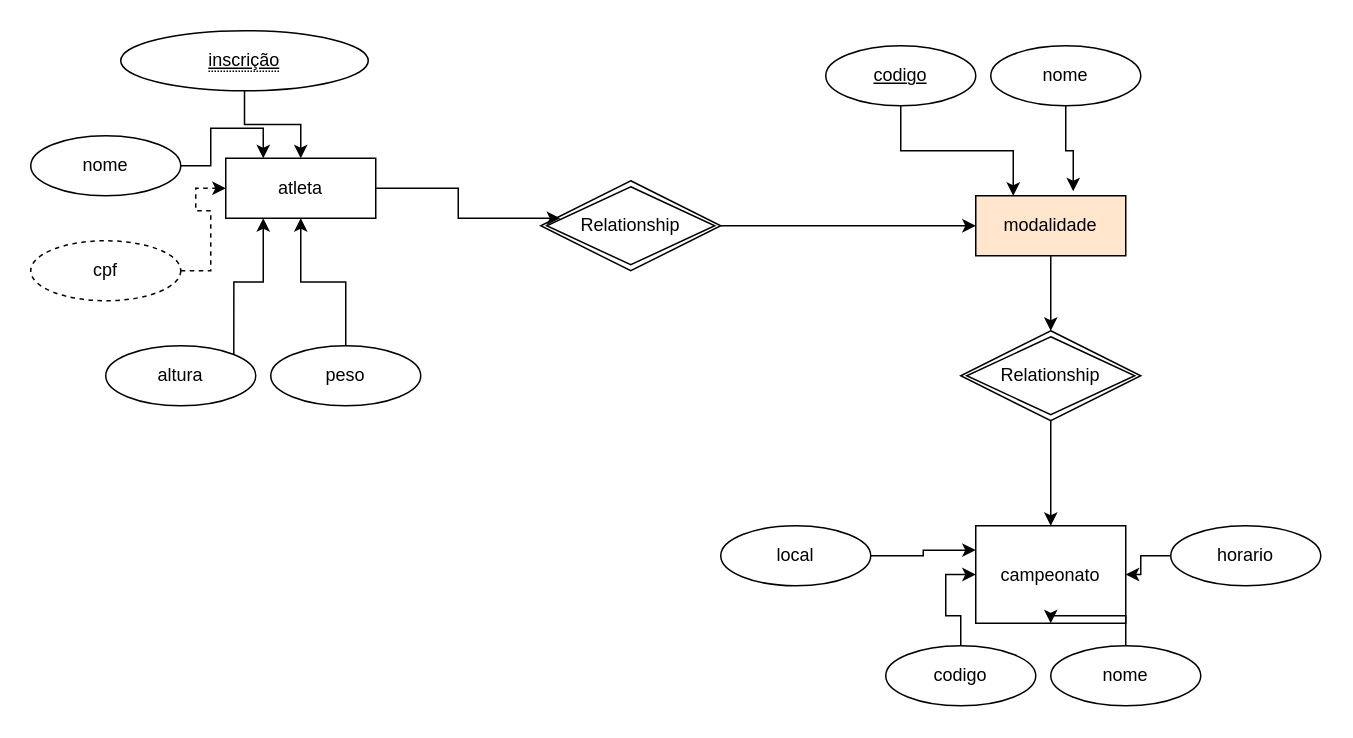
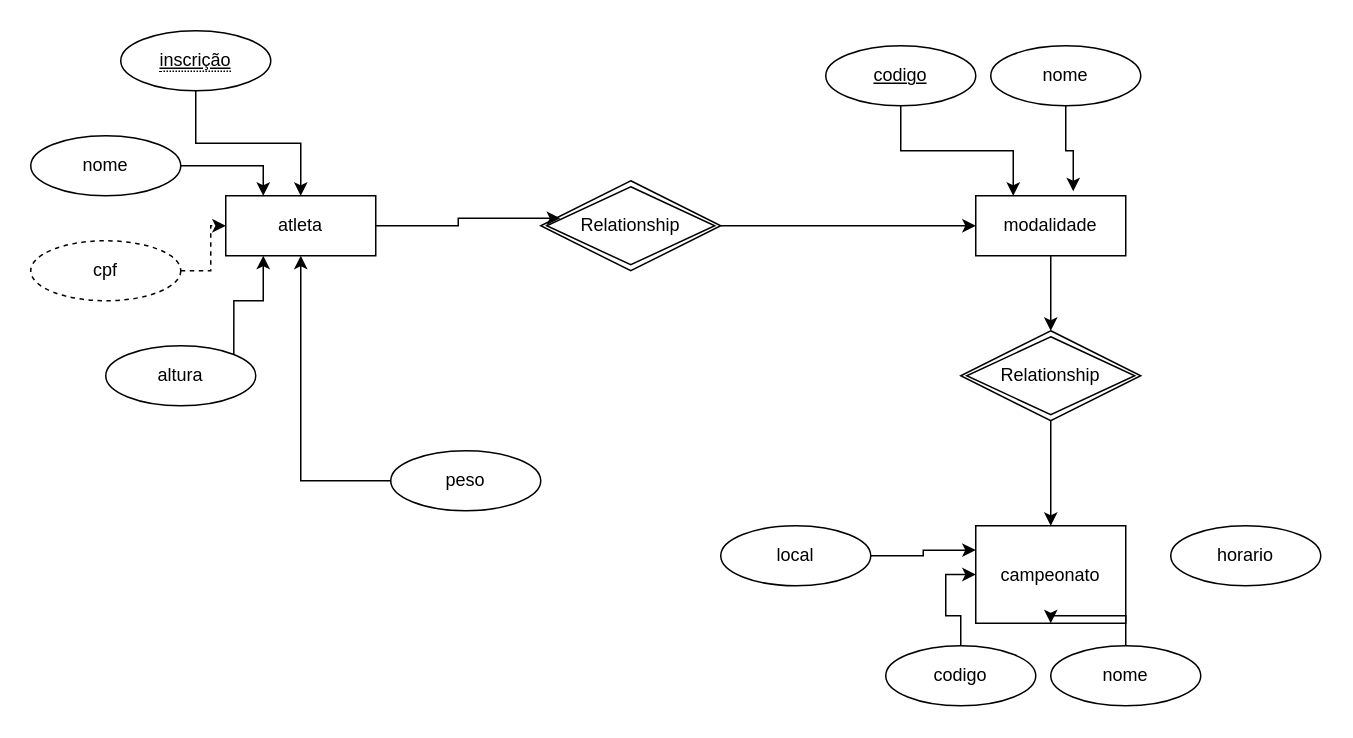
(245, 61) -> (196, 61)
(301, 188) -> (301, 226)
(1051, 226) -> (1051, 226)
(346, 376) -> (466, 481)
(1145, 556) -> none
